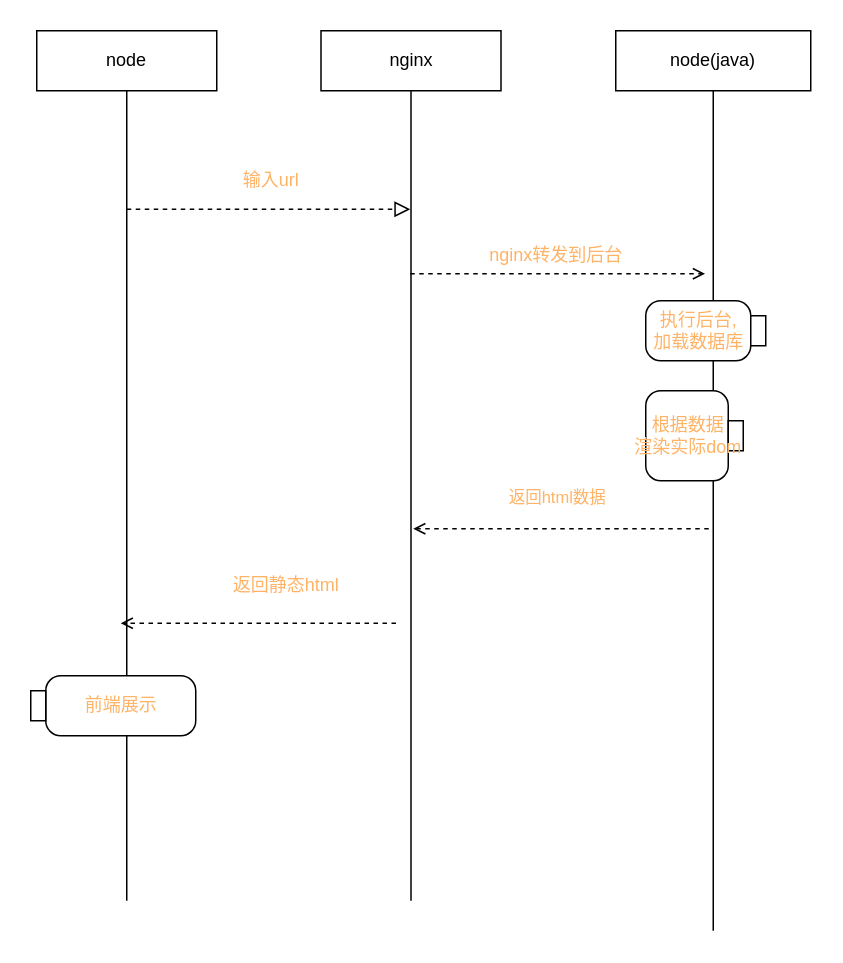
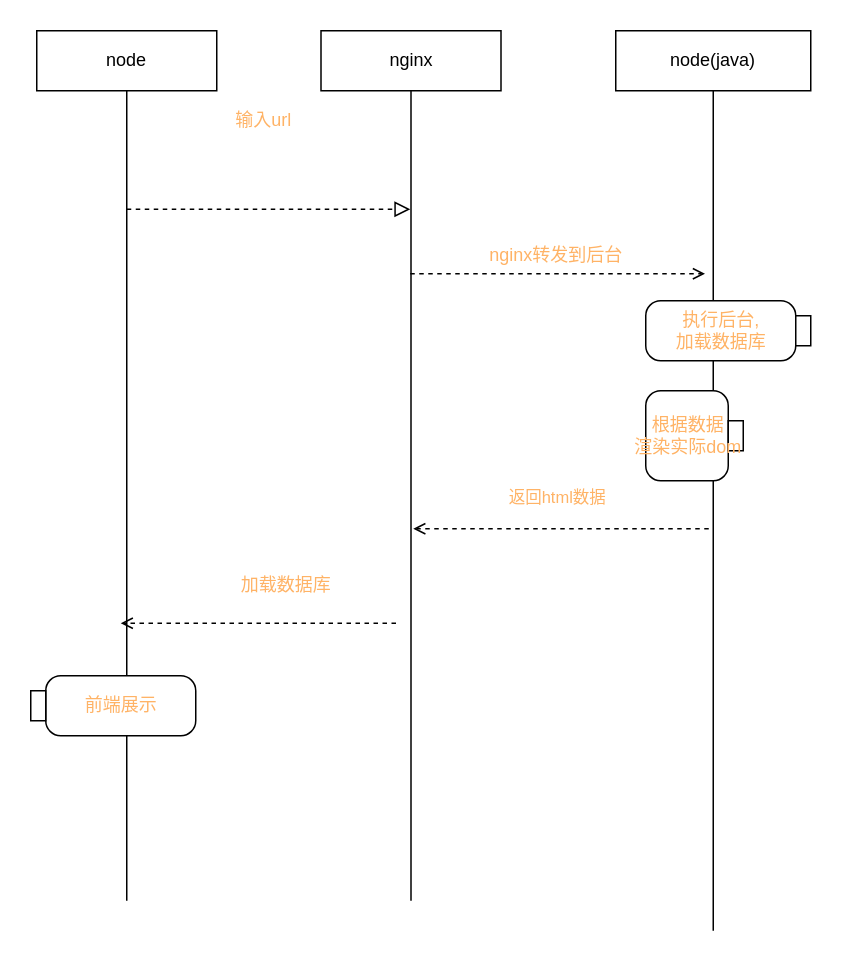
(271, 181) -> (263, 121)
(706, 331) -> (728, 331)
(287, 586) -> (287, 586)
